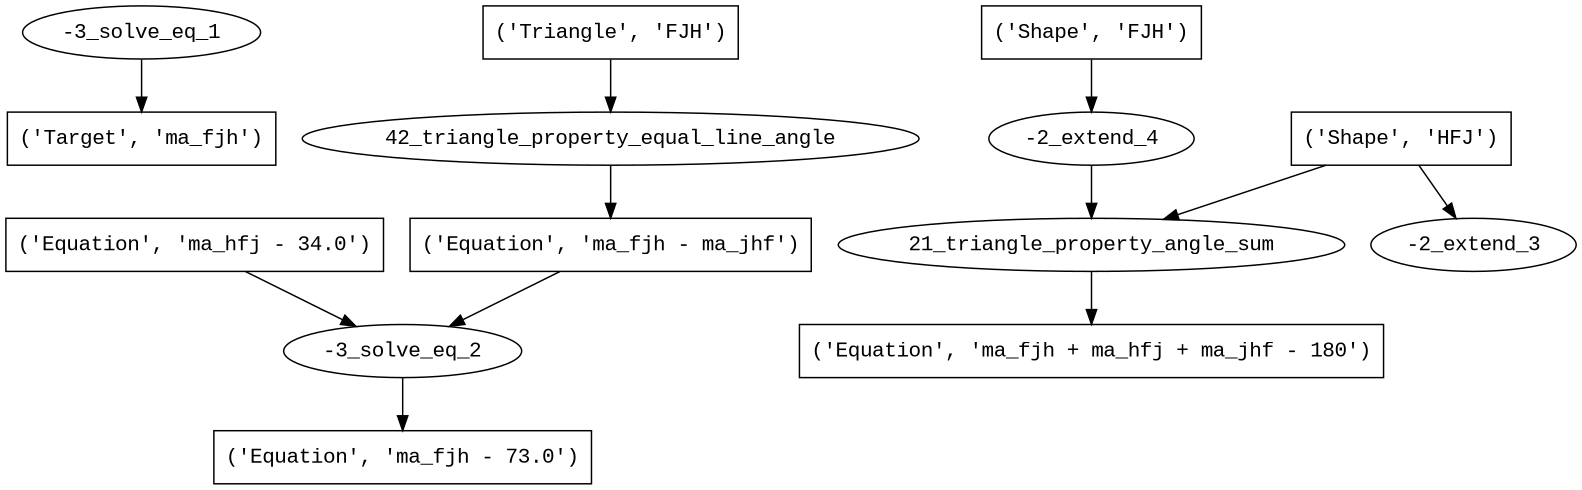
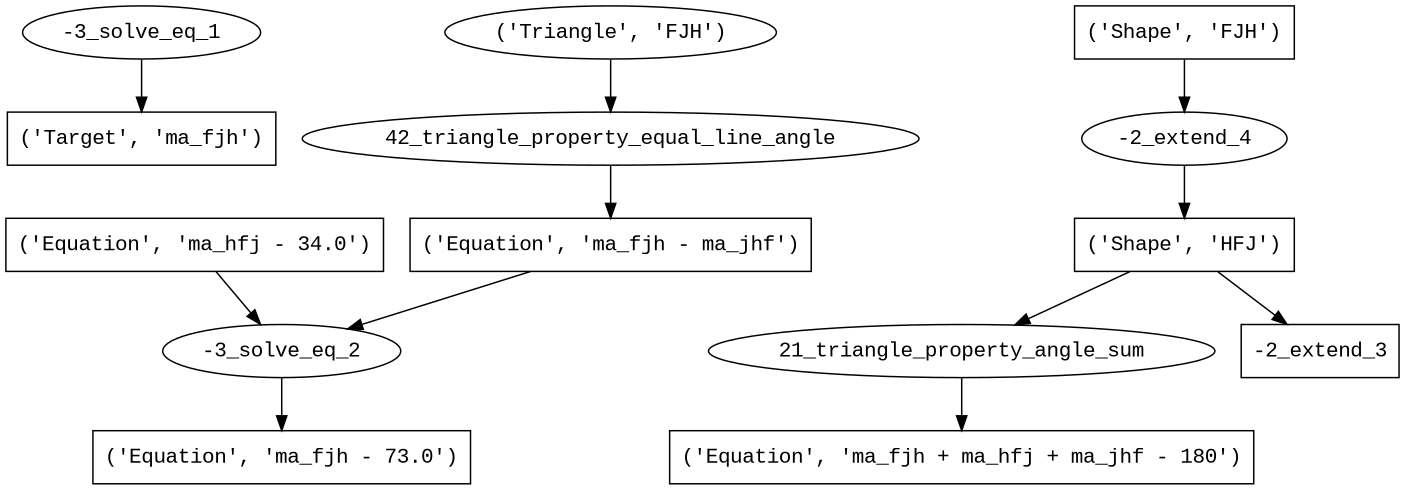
(611, 32) -> (611, 32)
(1092, 185) -> (1184, 185)
(1474, 245) -> (1320, 351)
